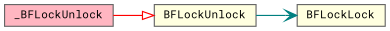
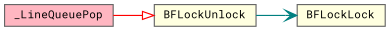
(59, 15) -> (59, 15)
